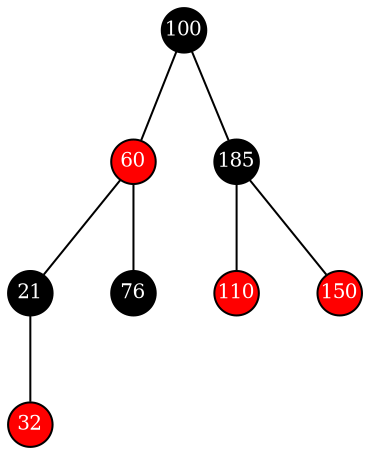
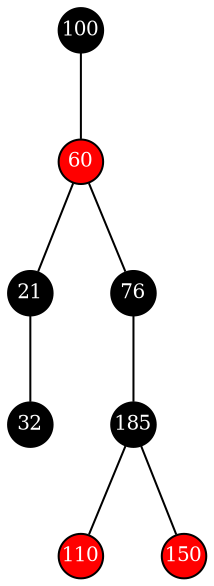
(210, 96) -> (133, 359)
(30, 425) -> (30, 425)
